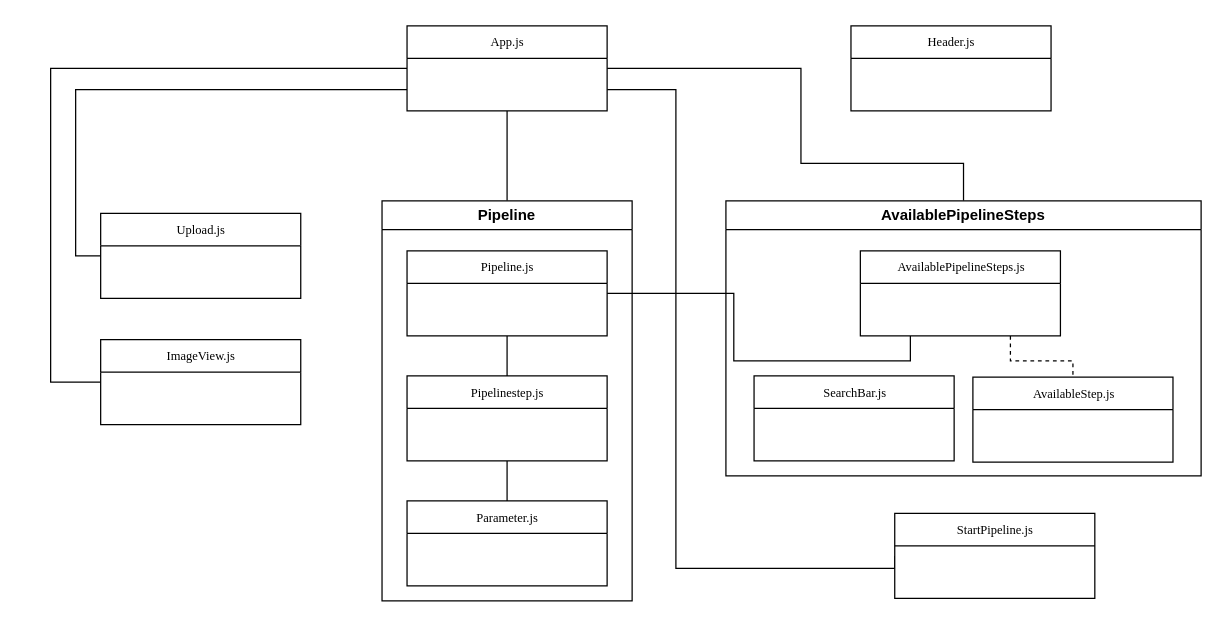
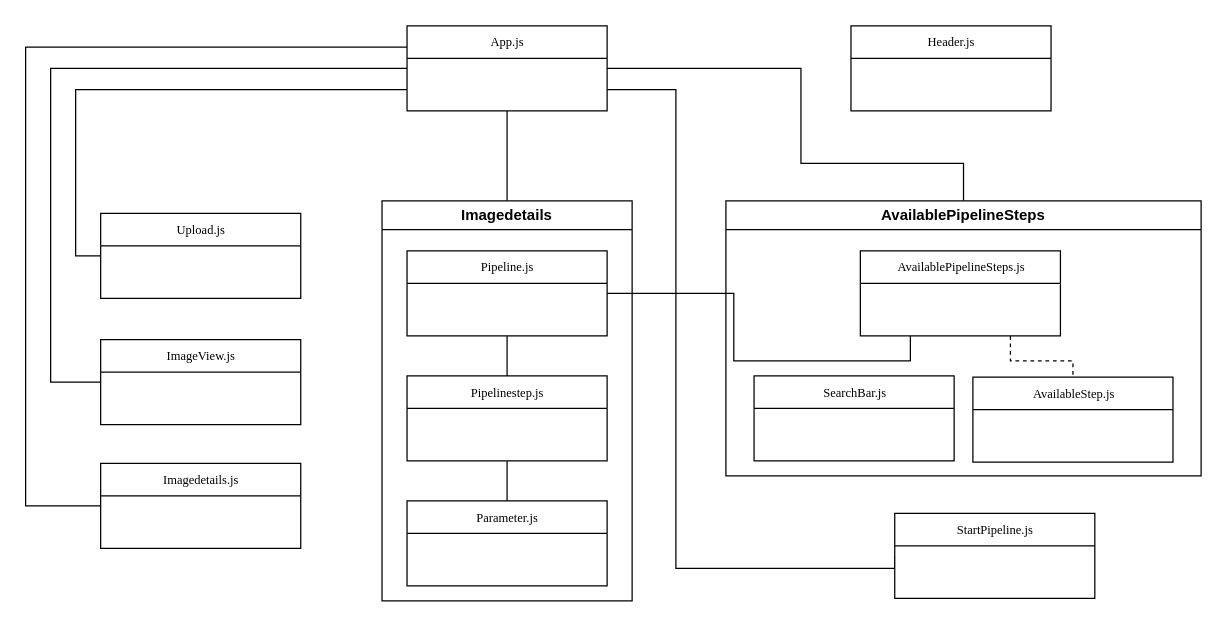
none -> (26, 125)
(507, 216) -> (507, 216)
none -> (201, 506)
